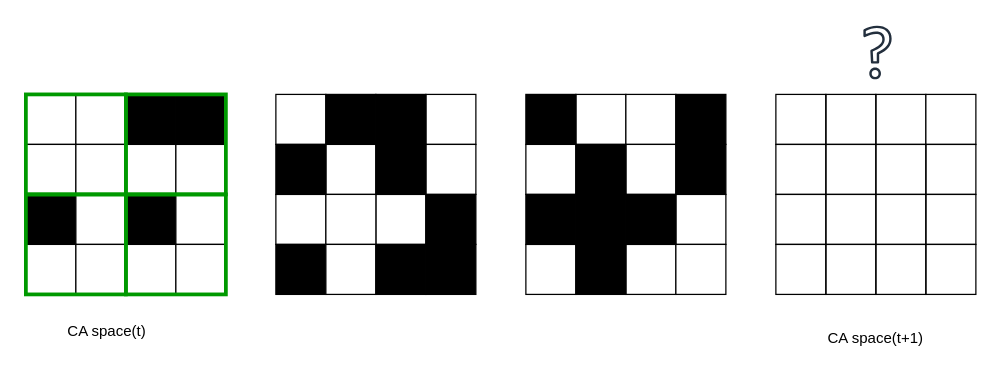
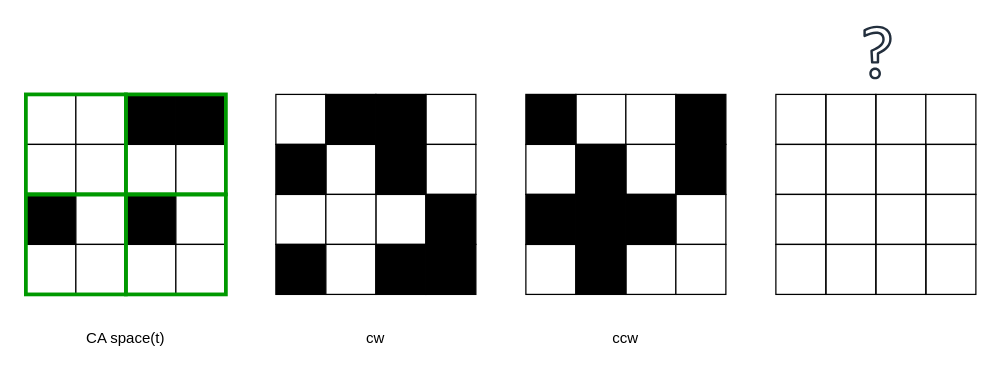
(107, 332) -> (126, 338)
none -> (376, 338)
none -> (626, 338)
(876, 338) -> none
